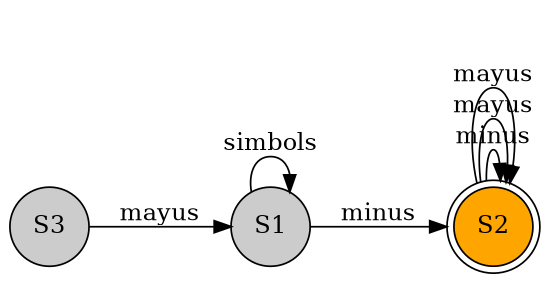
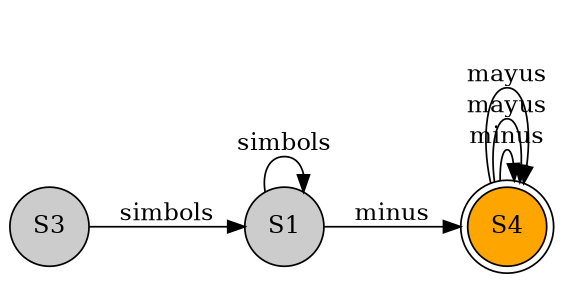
(160, 214) -> (167, 214)
(493, 227) -> (507, 227)
